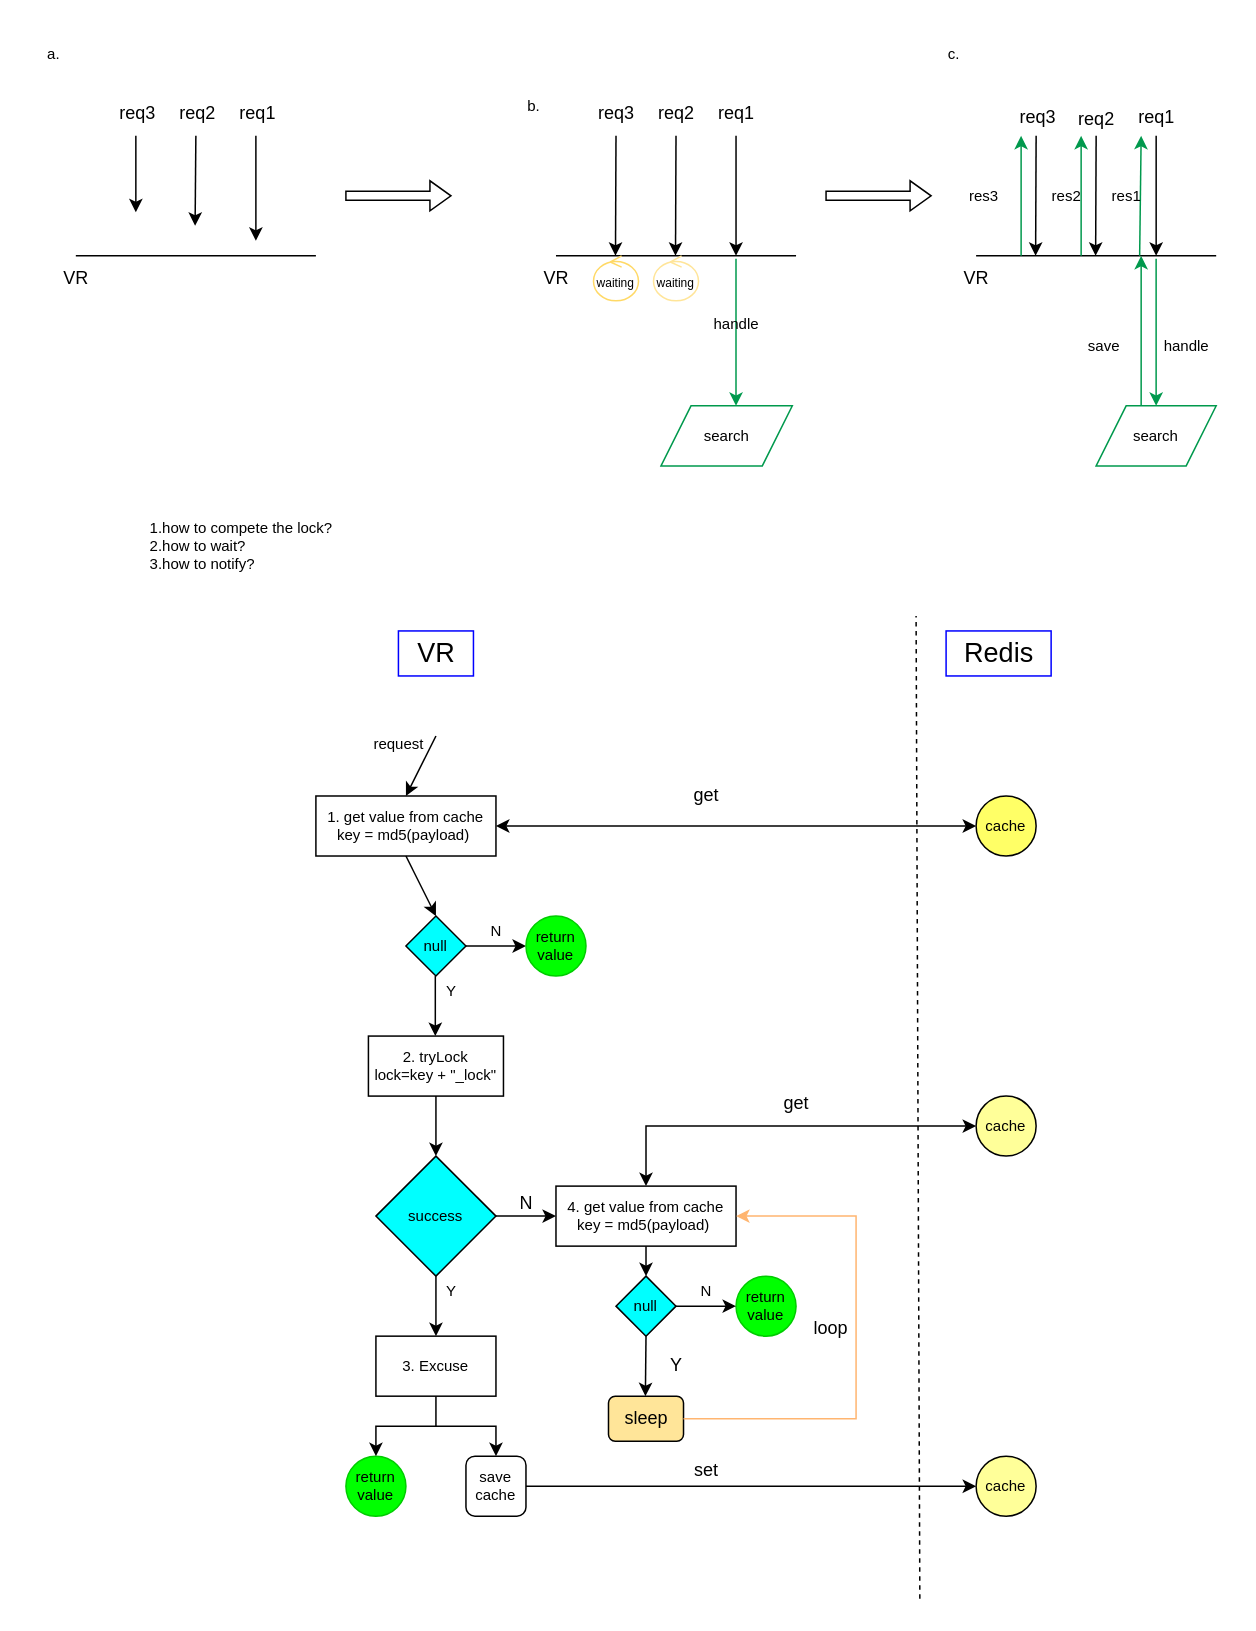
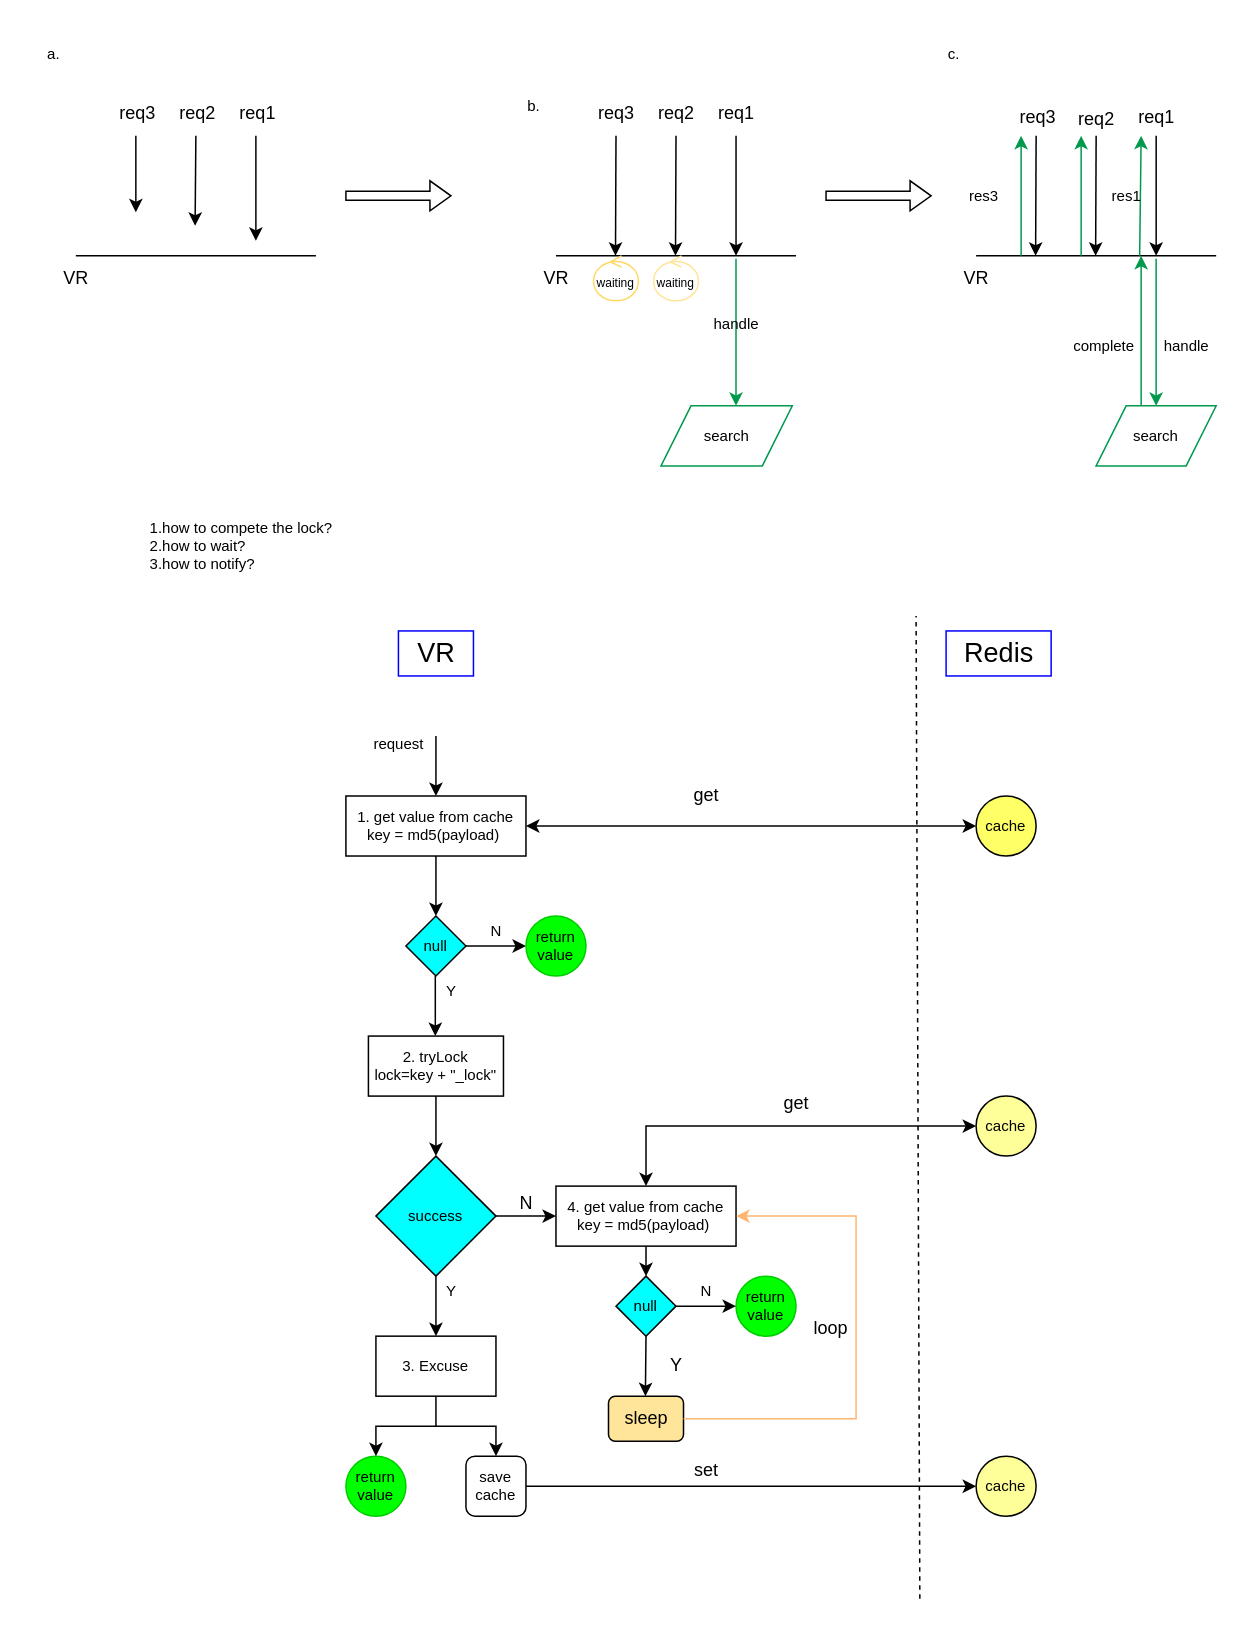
(1066, 196) -> none
(1104, 346) -> (1104, 346)
(406, 826) -> (436, 826)
